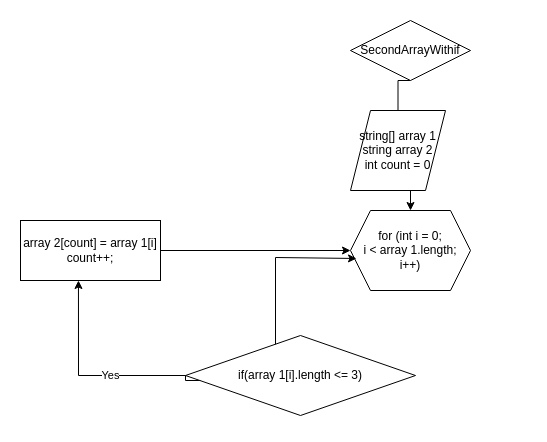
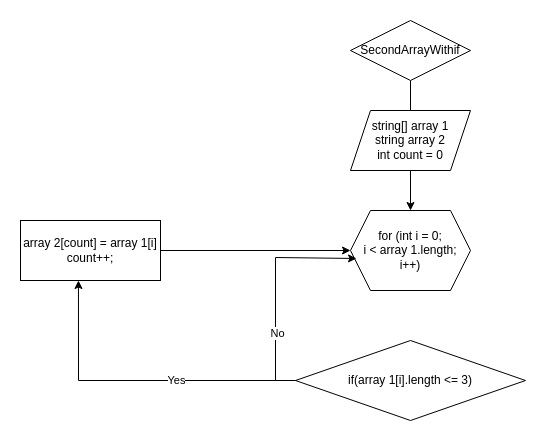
(398, 151) -> (411, 141)
(301, 376) -> (411, 381)
